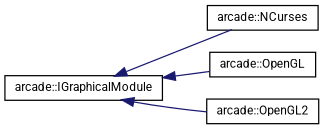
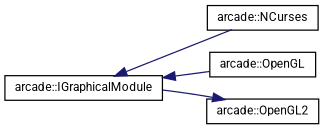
(170, 108) -> (188, 93)
